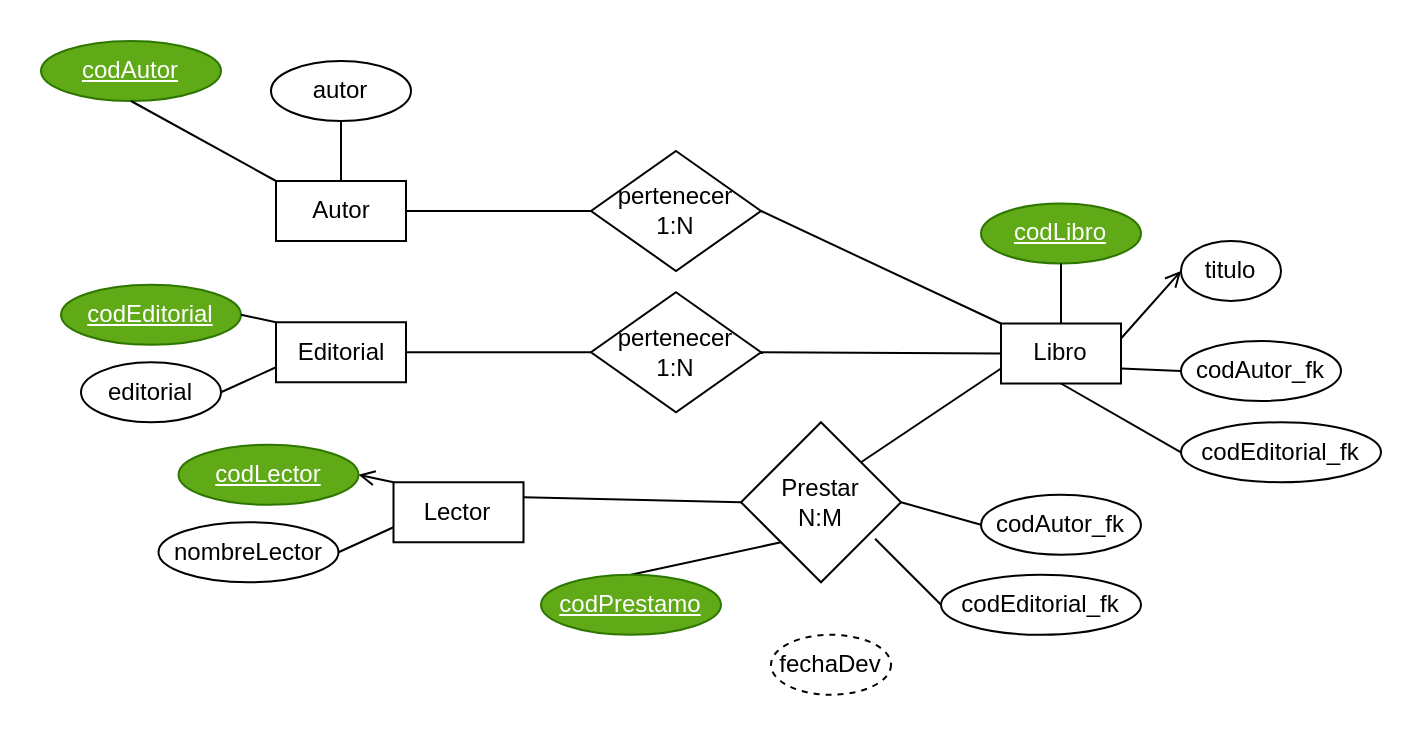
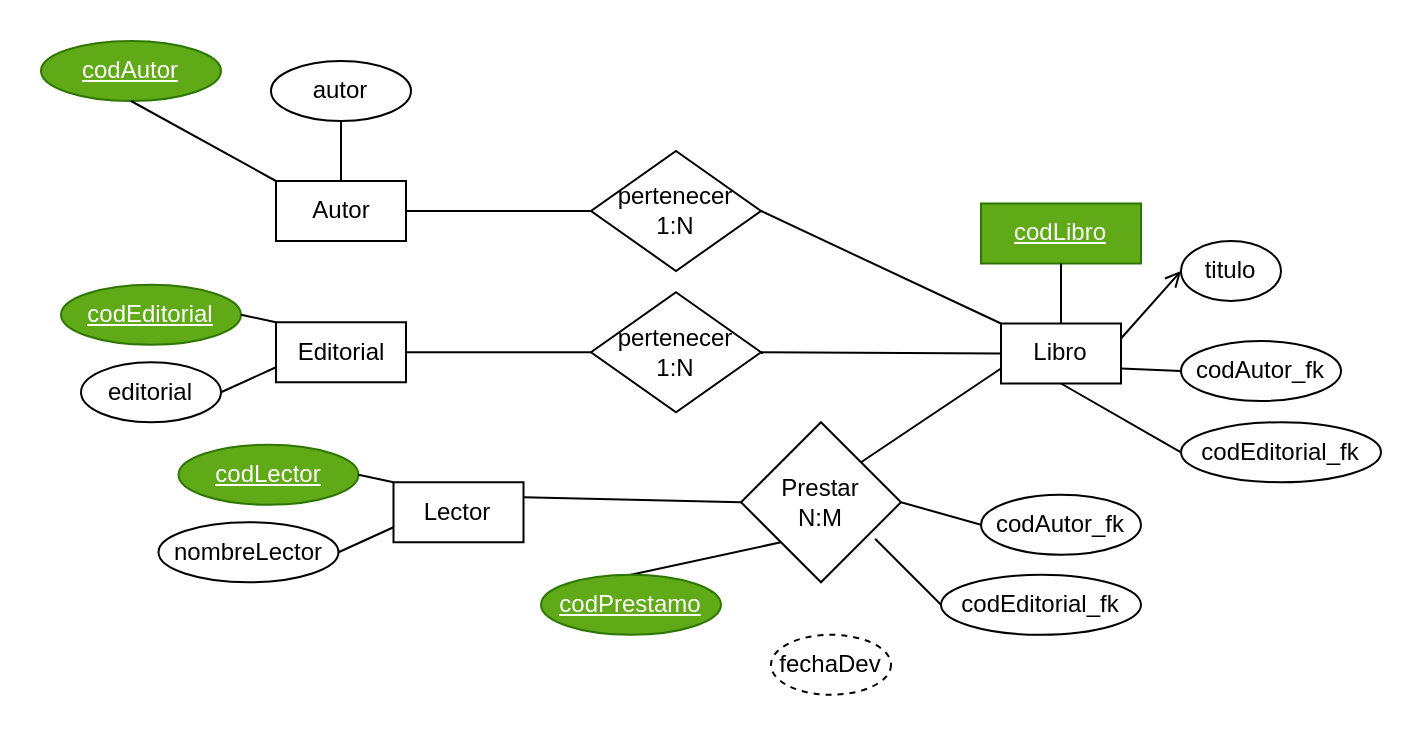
(1061, 234) -> (1061, 234)
(366, 476) -> (365, 476)
